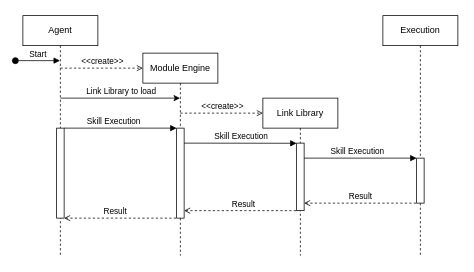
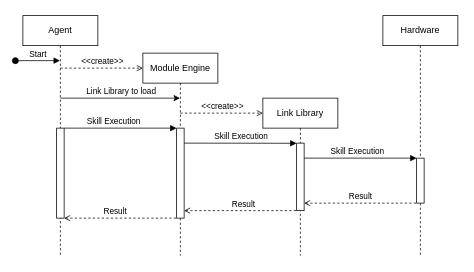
(420, 30) -> (420, 30)
